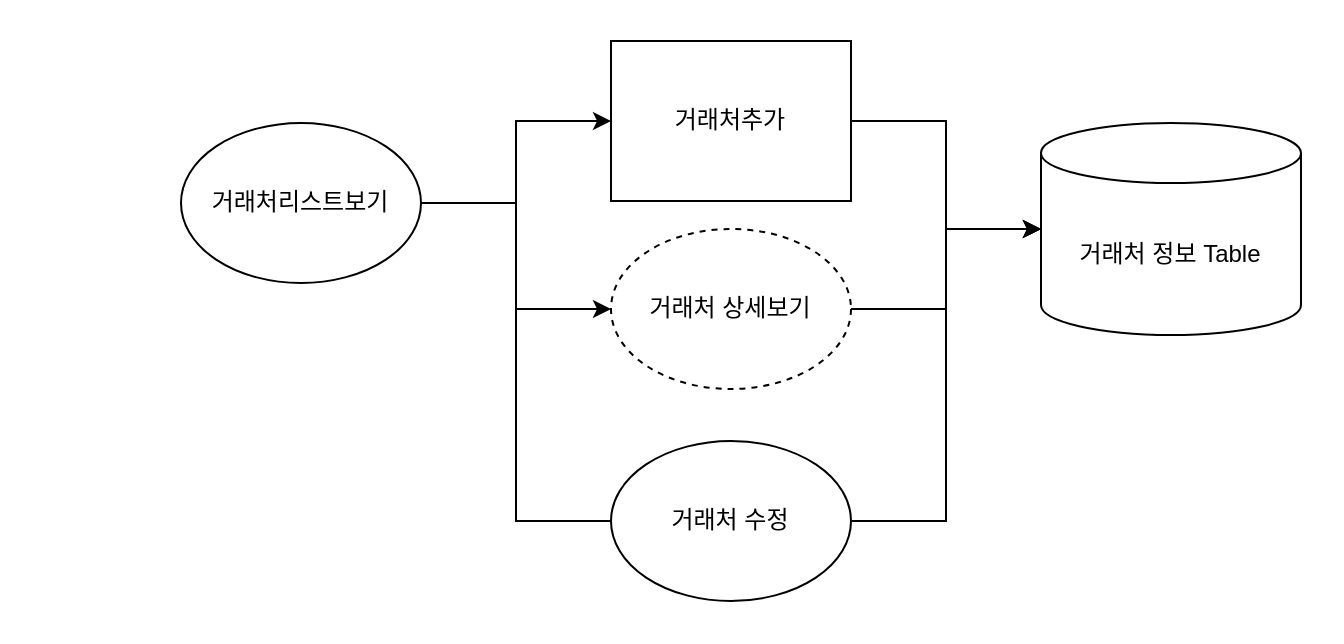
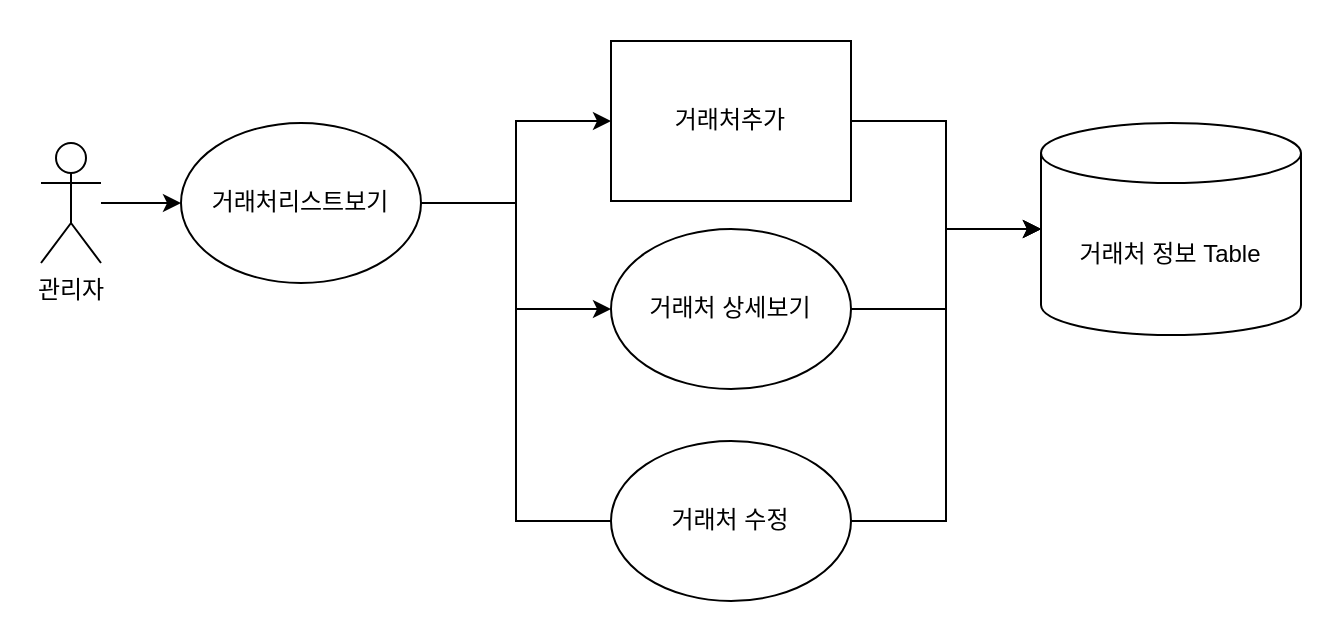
none -> (71, 203)
none -> (134, 203)
(731, 309) -> (731, 309)
